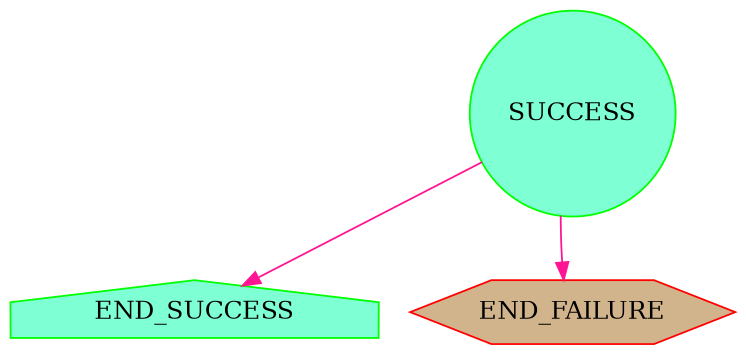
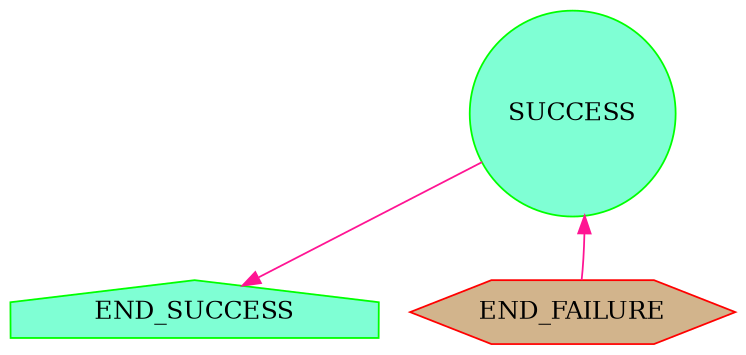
(561, 239) -> (583, 257)
